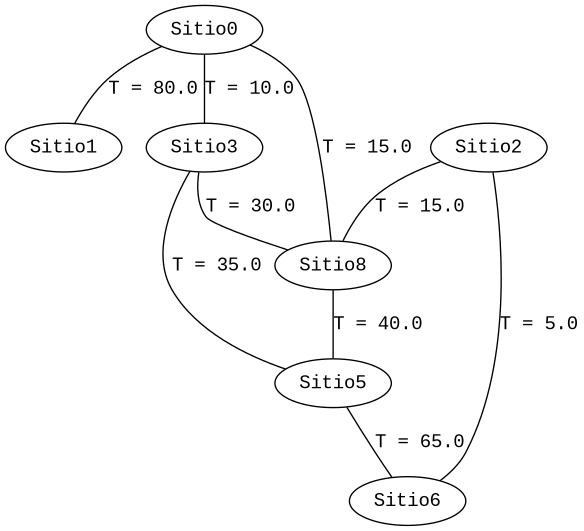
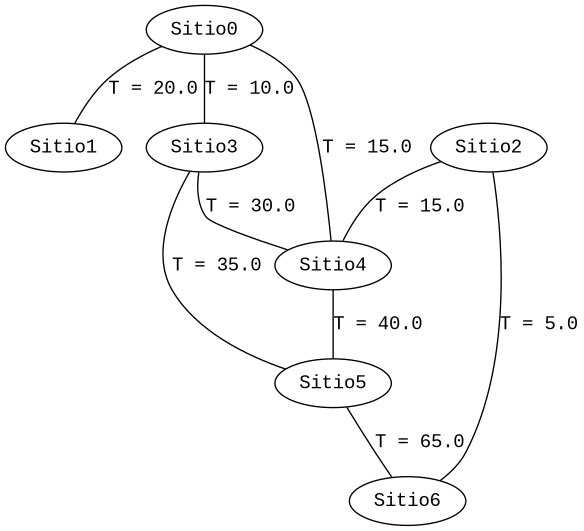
(154, 89) -> (154, 89)
(333, 265) -> (333, 265)
